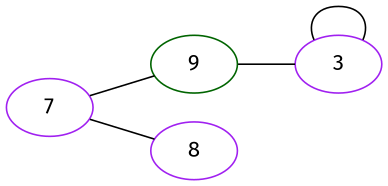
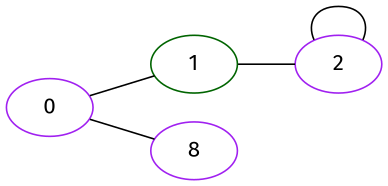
(194, 64) -> (194, 64)
(338, 64) -> (338, 64)
(50, 107) -> (50, 107)
